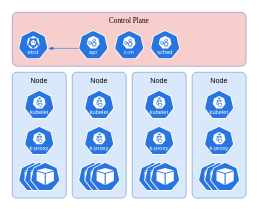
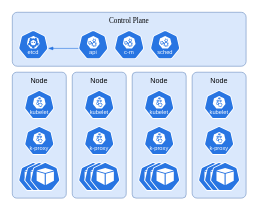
(129, 21) -> (129, 21)
